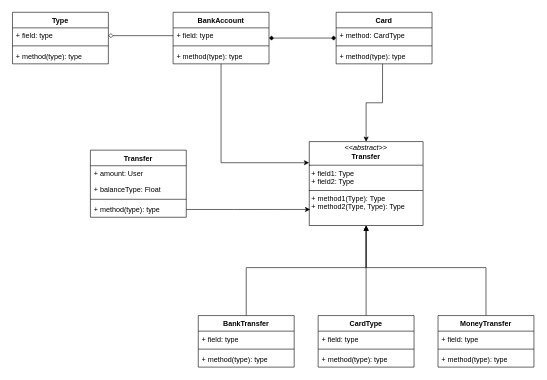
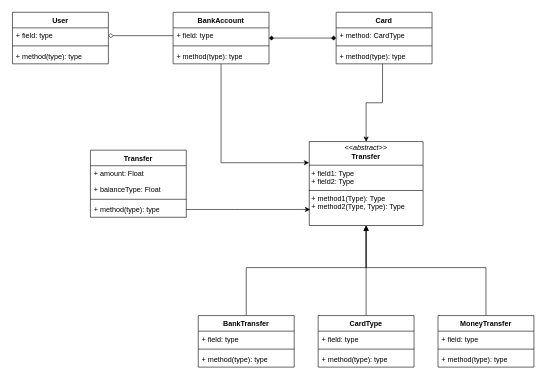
(60, 21) -> (60, 21)
(119, 174) -> (120, 174)
